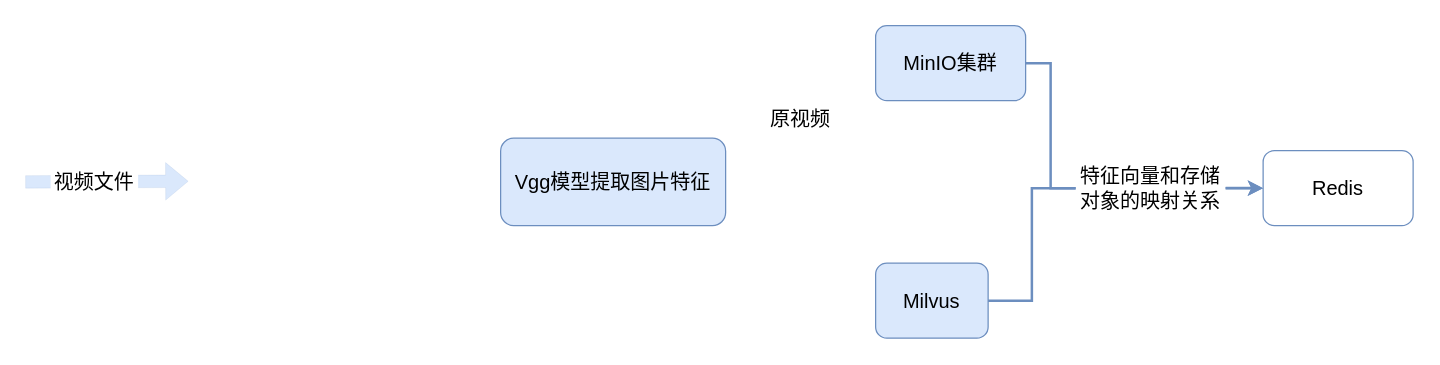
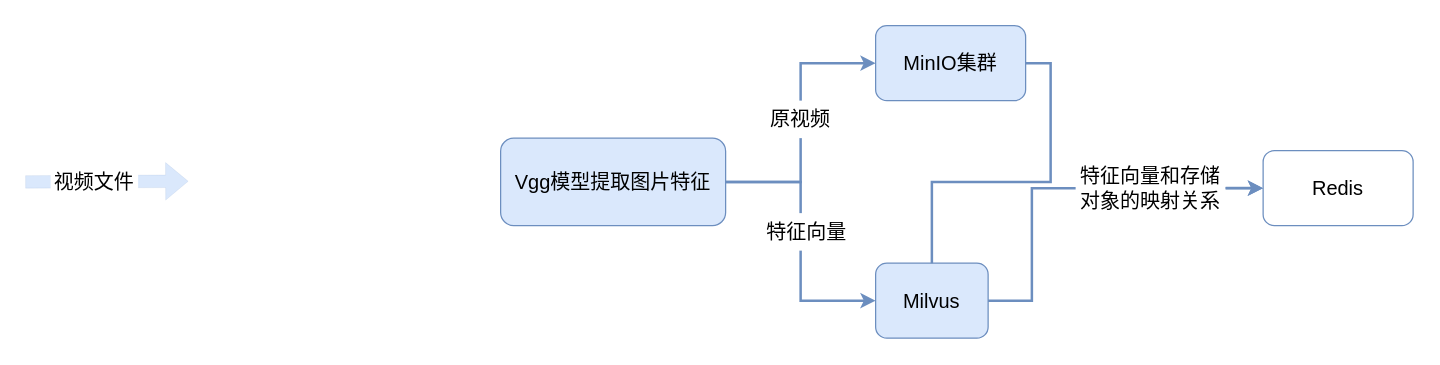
none -> (813, 63)
(1051, 183) -> (951, 182)
none -> (807, 232)
none -> (807, 301)
